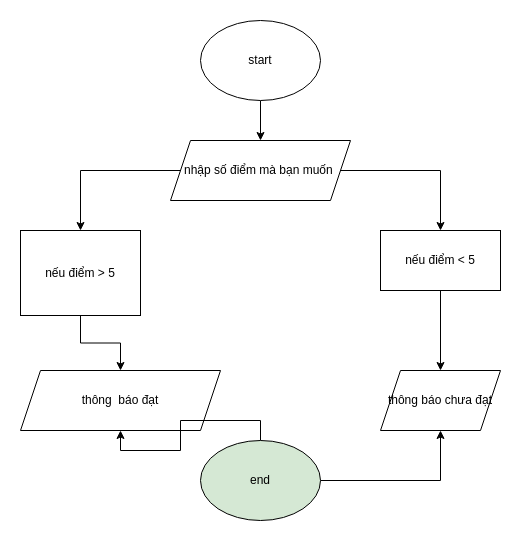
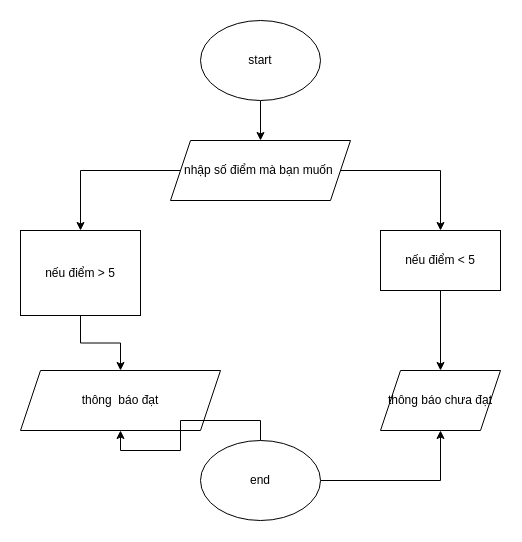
(261, 481) -> (261, 481)
